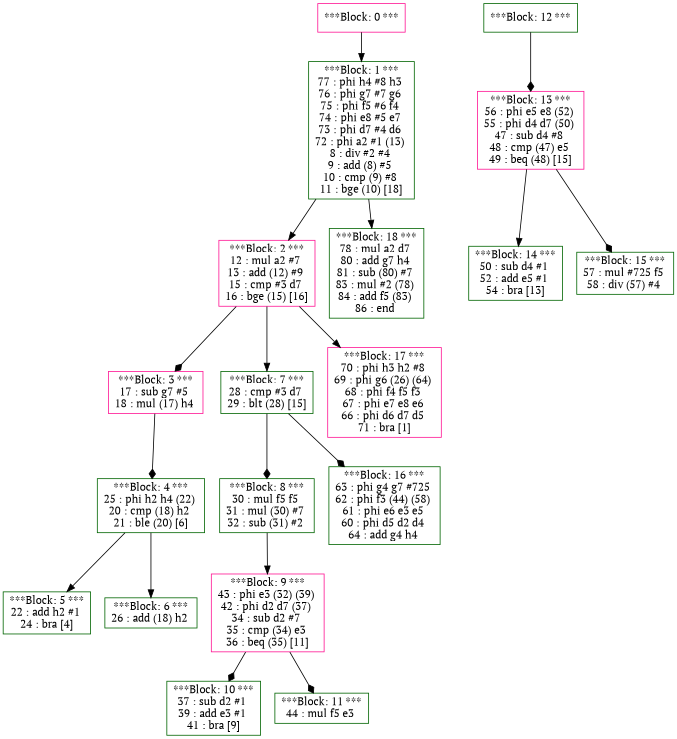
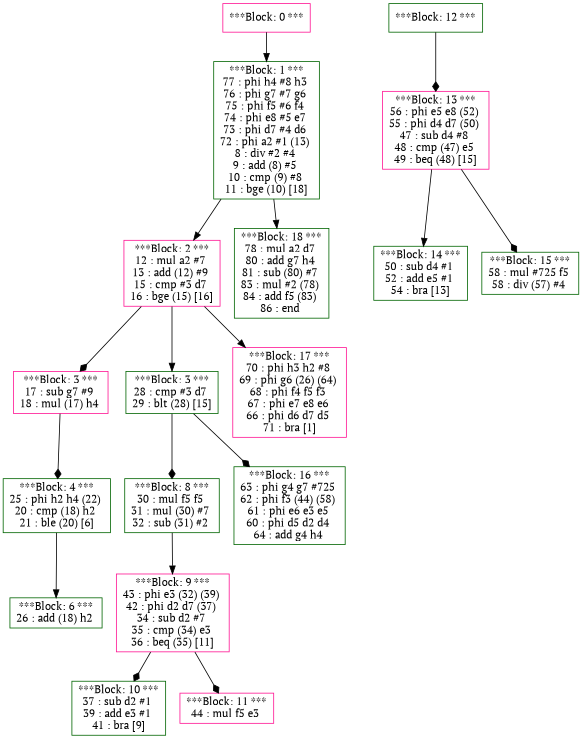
(625, 273) -> (530, 273)
(156, 392) -> (61, 392)
(267, 392) -> (172, 392)
(47, 613) -> none
(322, 708) -> (227, 708)
